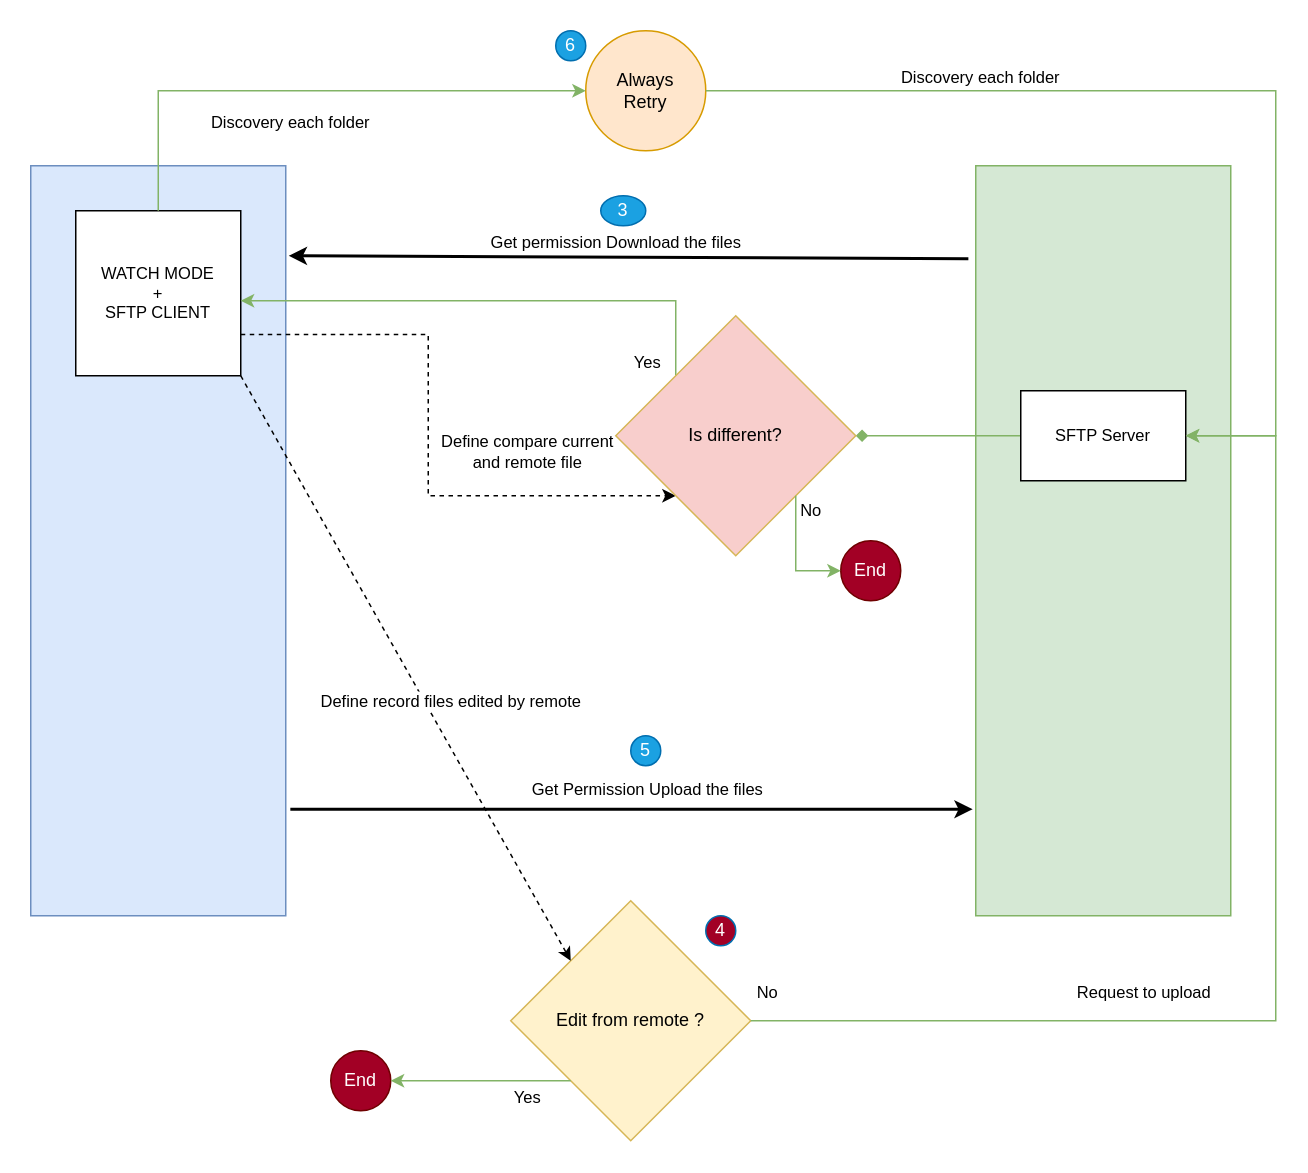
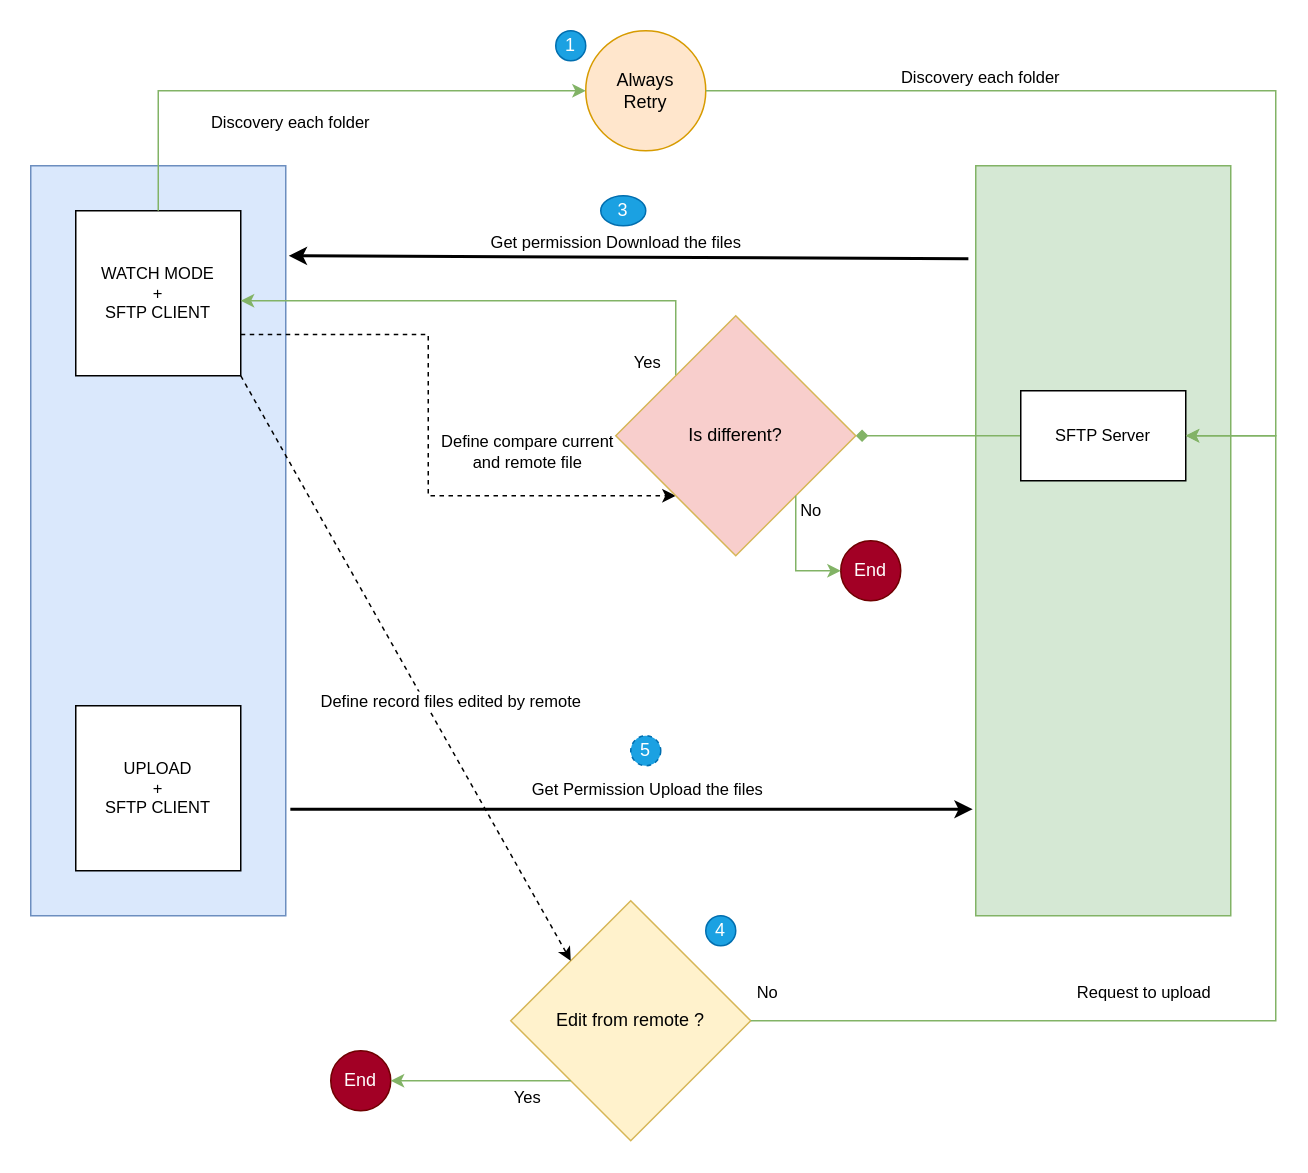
(571, 46) -> (571, 46)
(646, 751) -> (646, 751)
none -> (158, 788)
(721, 931) -> (721, 931)
